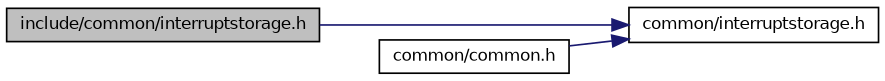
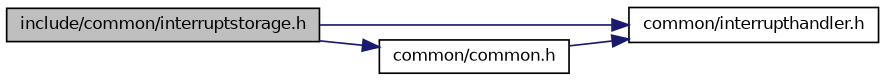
(754, 25) -> (754, 25)
none -> (341, 43)
